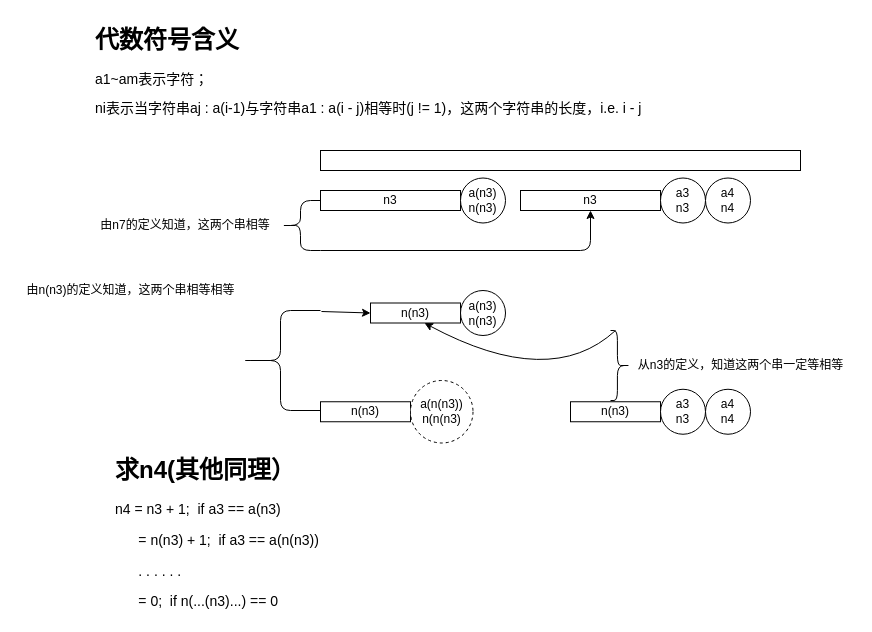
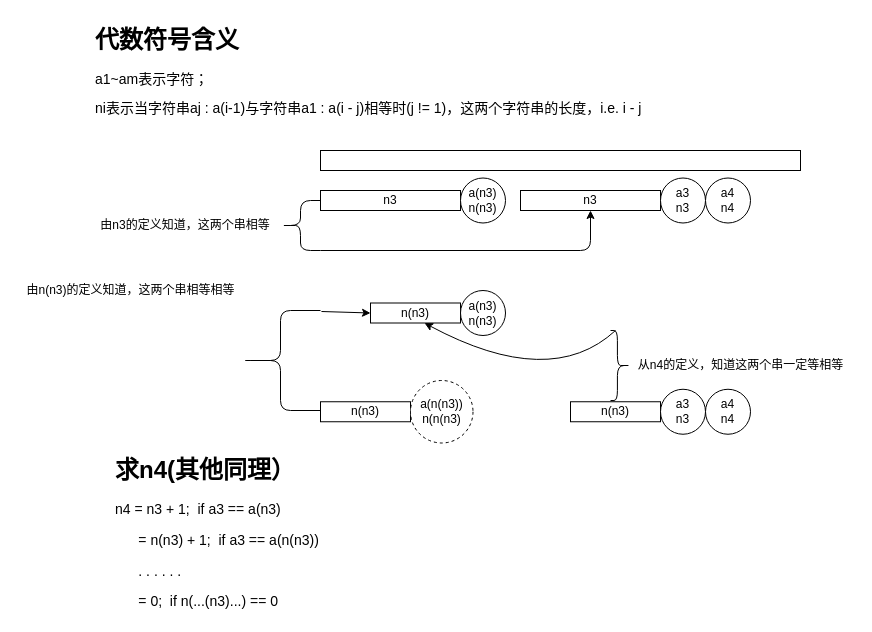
(186, 226) -> (186, 226)
(741, 366) -> (741, 366)
